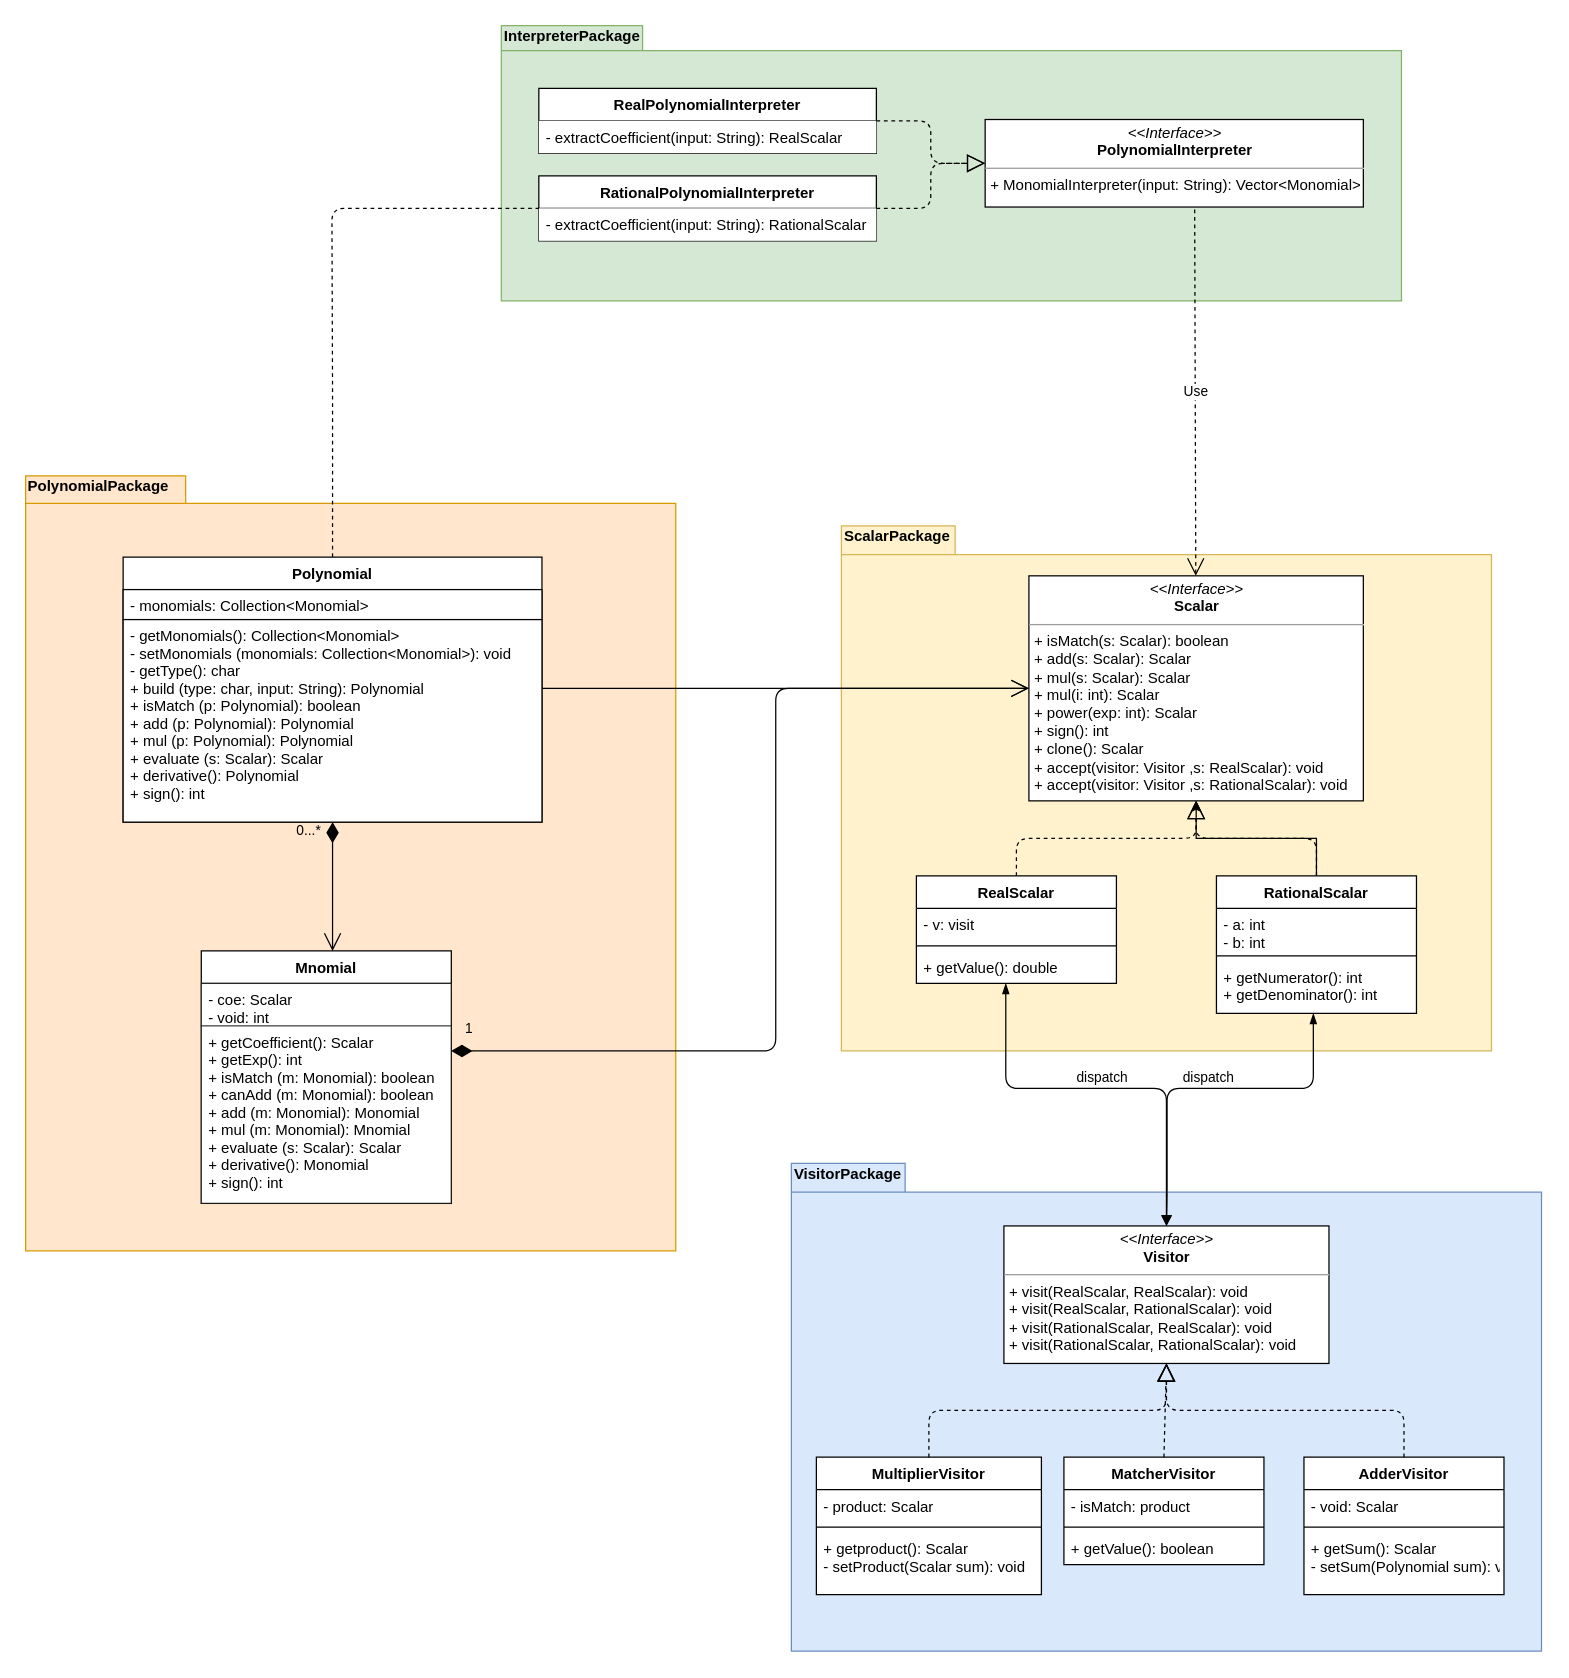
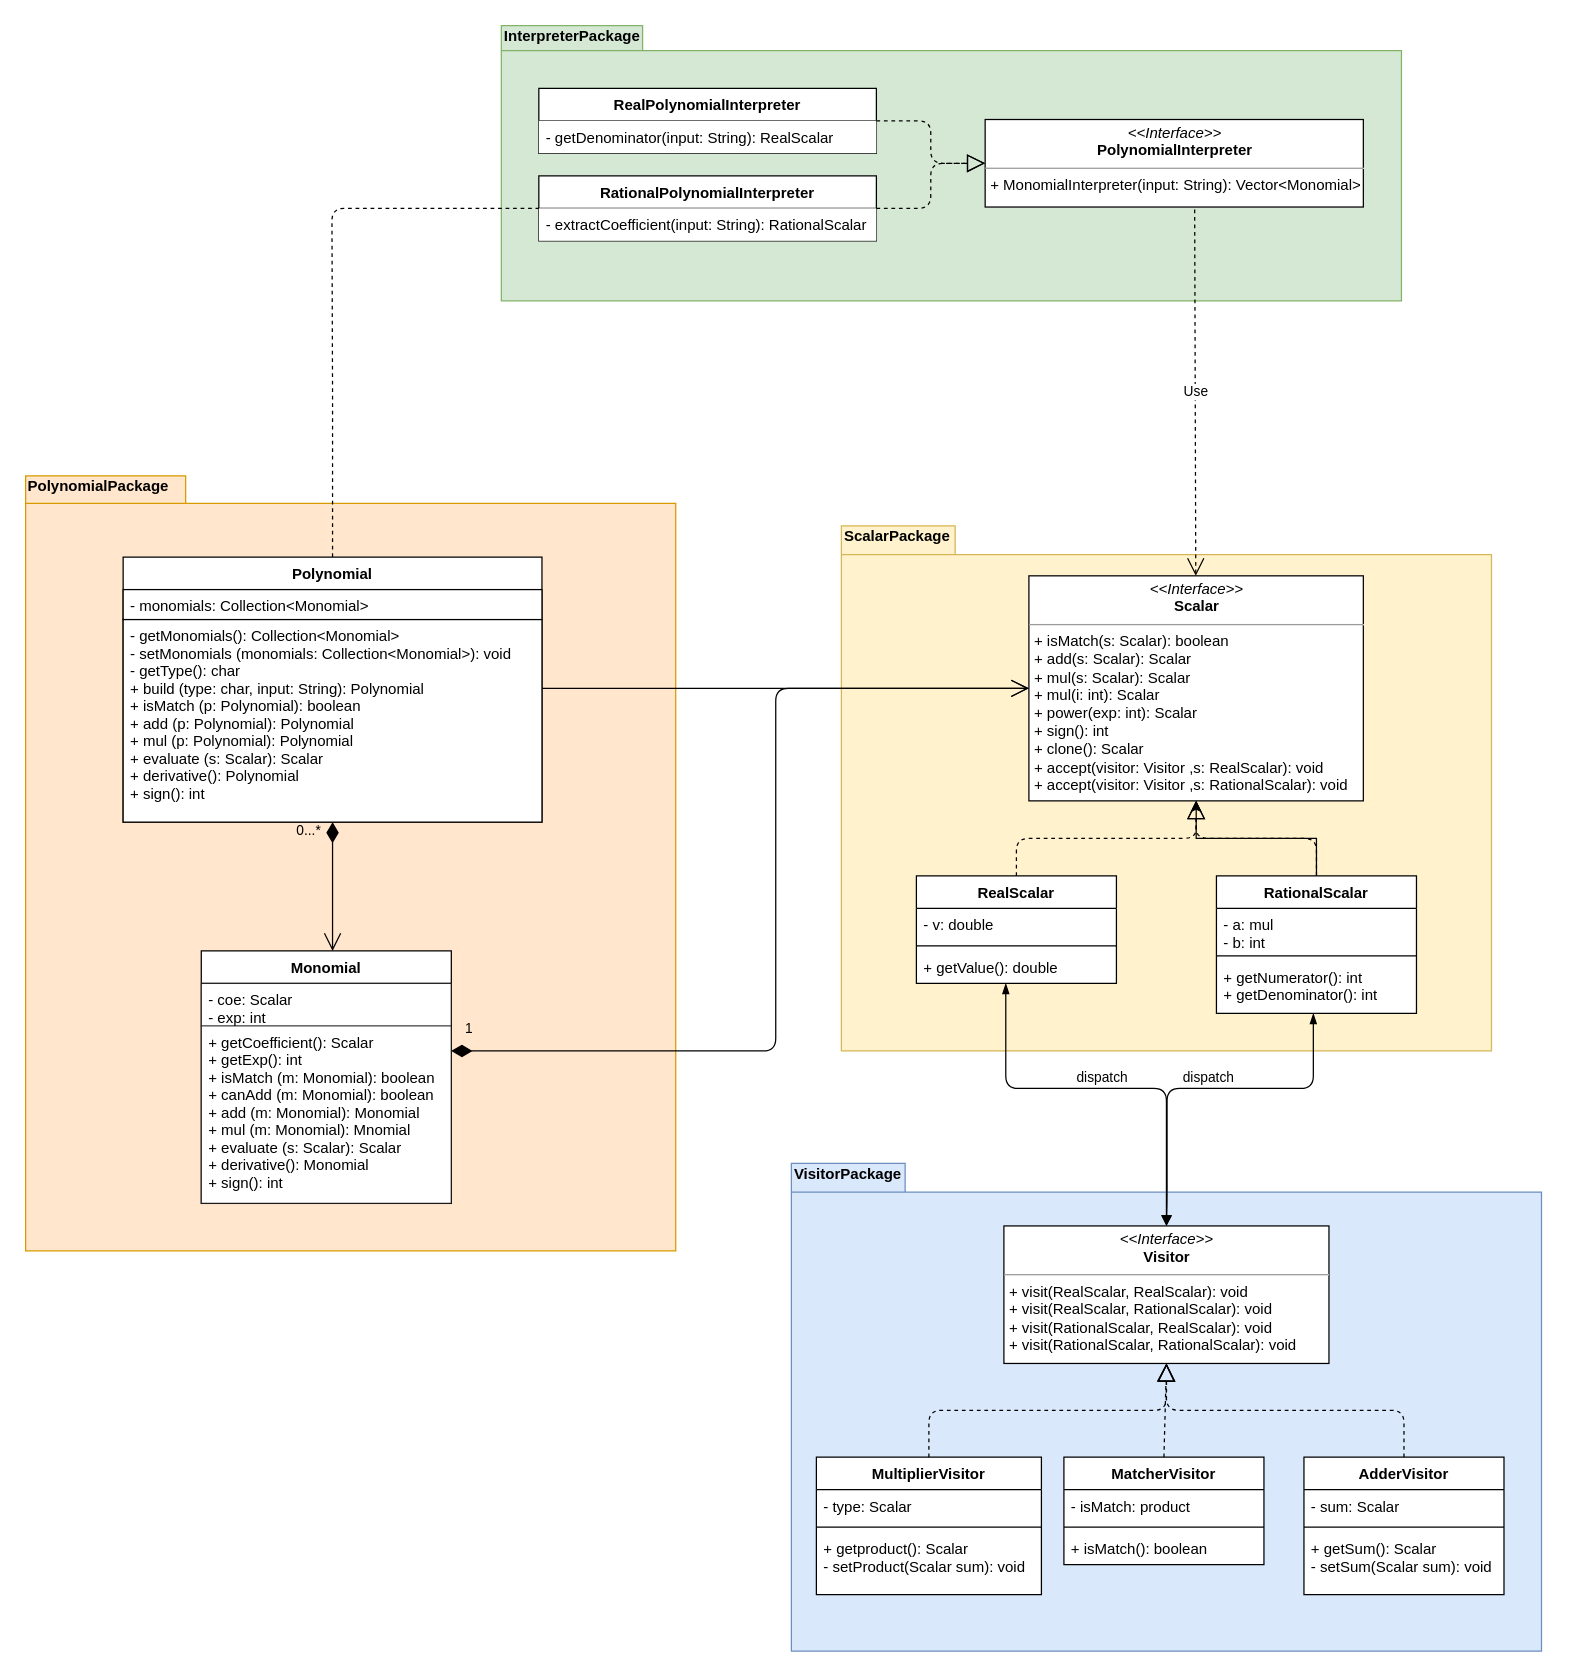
(722, 138) -> (707, 138)
(955, 925) -> (962, 925)
(1249, 925) -> (1249, 925)
(326, 968) -> (326, 968)
(255, 1000) -> (255, 1000)
(887, 1506) -> (874, 1506)
(1360, 1506) -> (1357, 1506)
(1149, 1549) -> (1145, 1549)
(1378, 1549) -> (1378, 1549)
